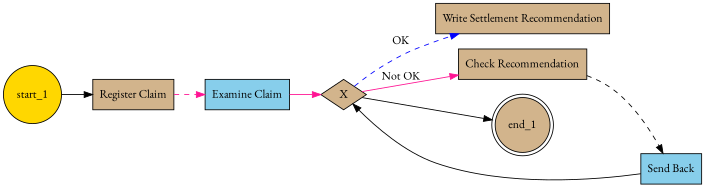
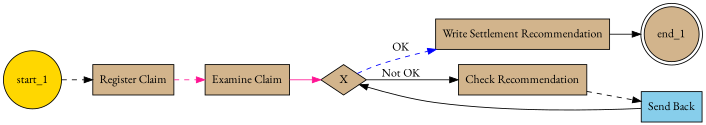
(406, 84) -> (408, 80)
(73, 95) -> (73, 80)
(247, 95) -> (247, 80)
(423, 108) -> (621, 34)
